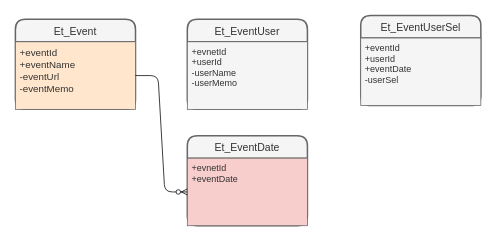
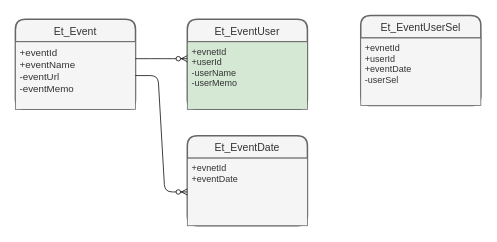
(385, 48) -> (385, 48)
none -> (161, 59)
(75, 75) -> (75, 75)
(247, 75) -> (247, 75)
(247, 192) -> (247, 192)
